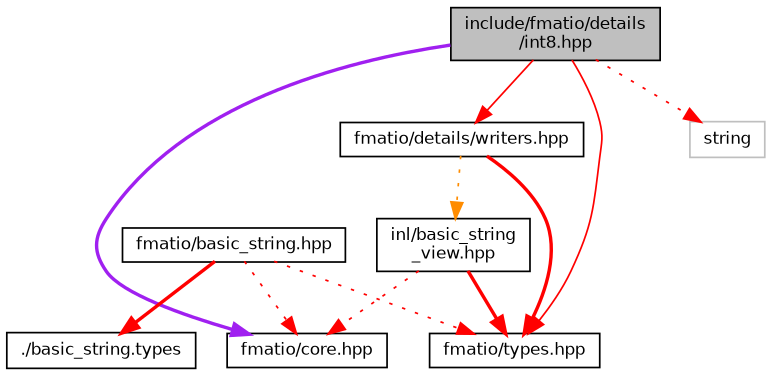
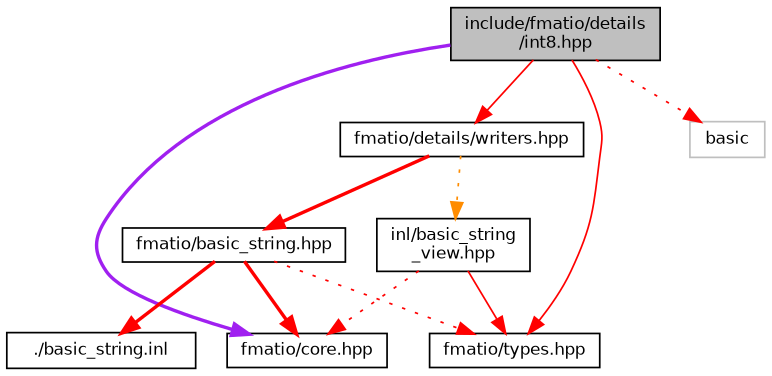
(727, 140) -> (727, 140)
(548, 227) -> (356, 189)
(266, 291) -> (266, 291)
(482, 295) -> (482, 295)
(101, 350) -> (101, 350)
